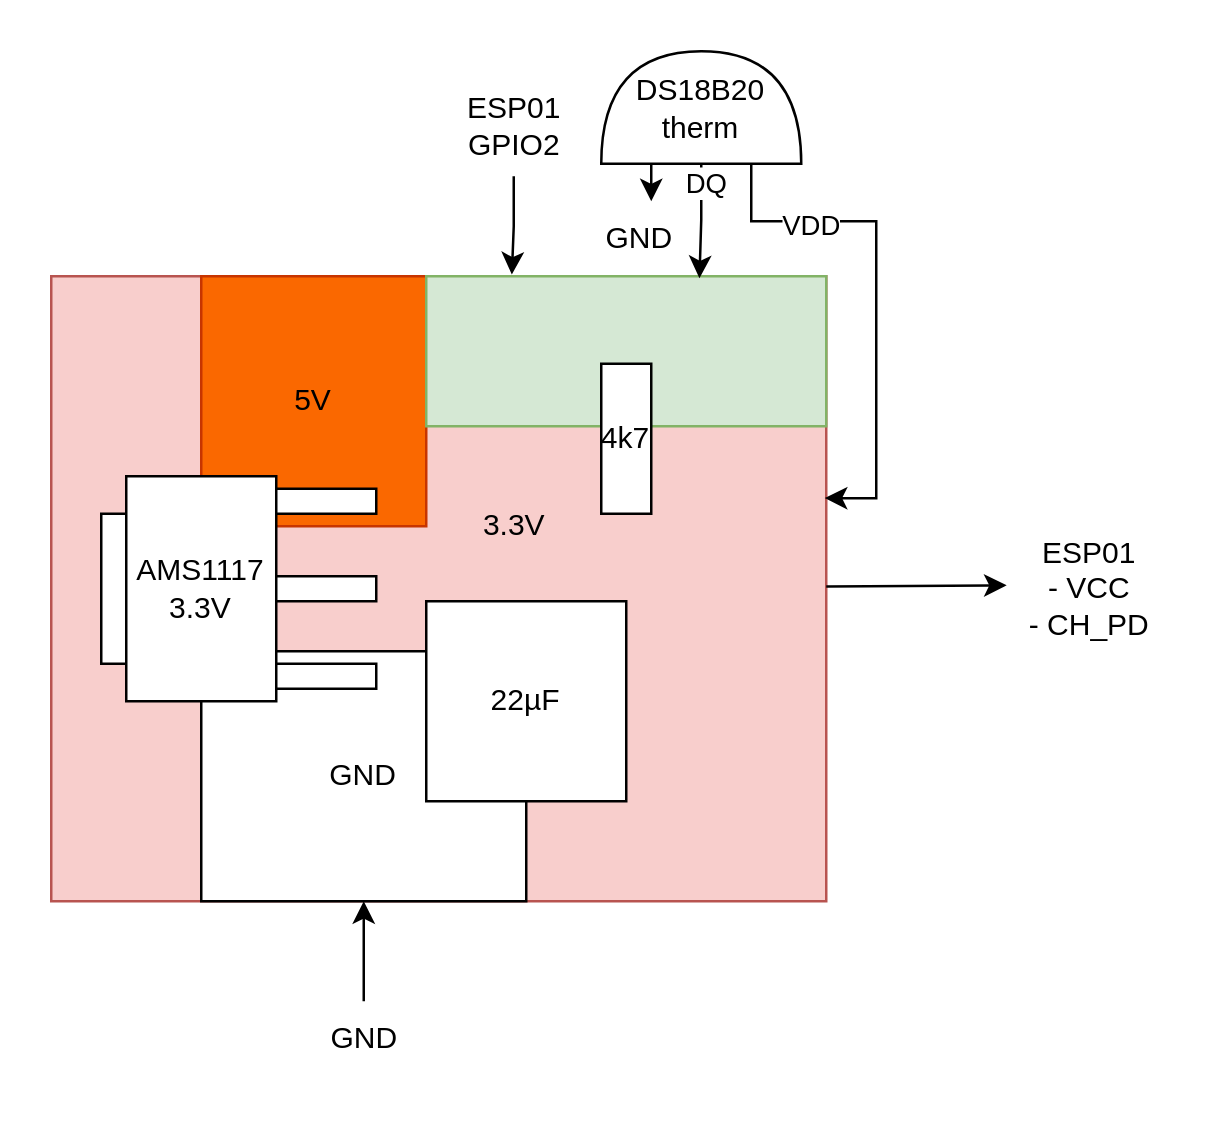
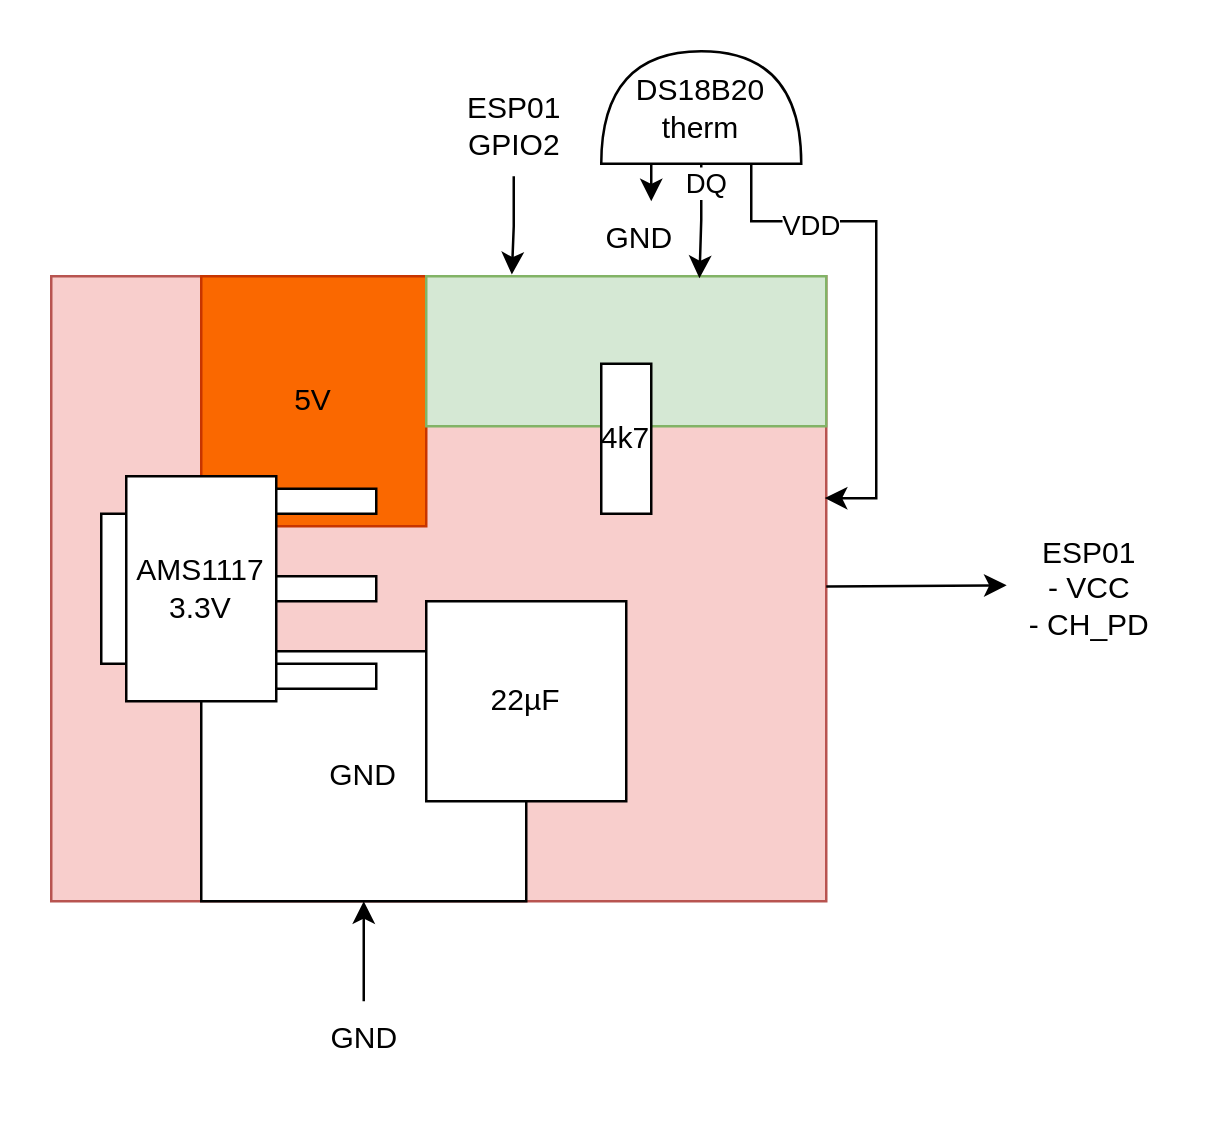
(514, 526) -> none
